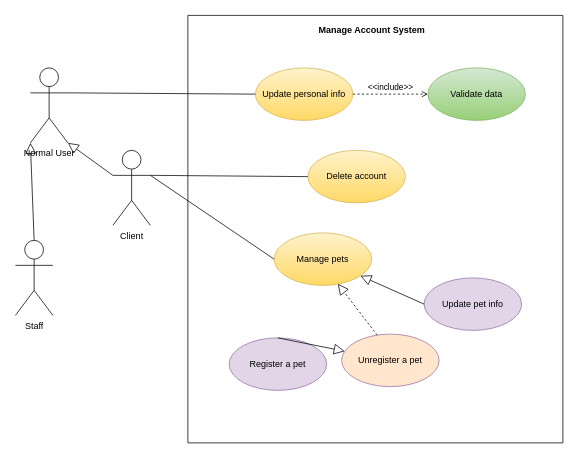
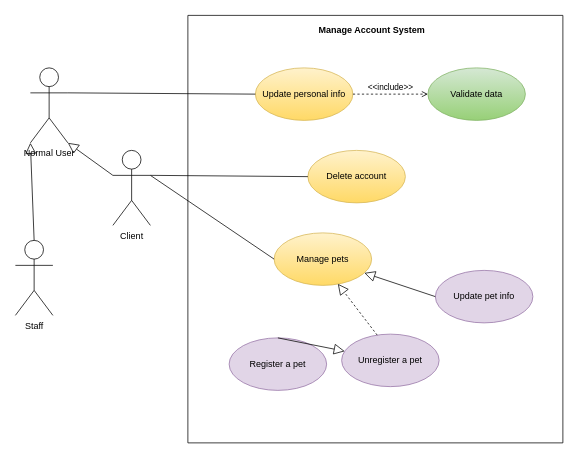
(473, 304) -> (484, 297)
(390, 360) -> (390, 360)
